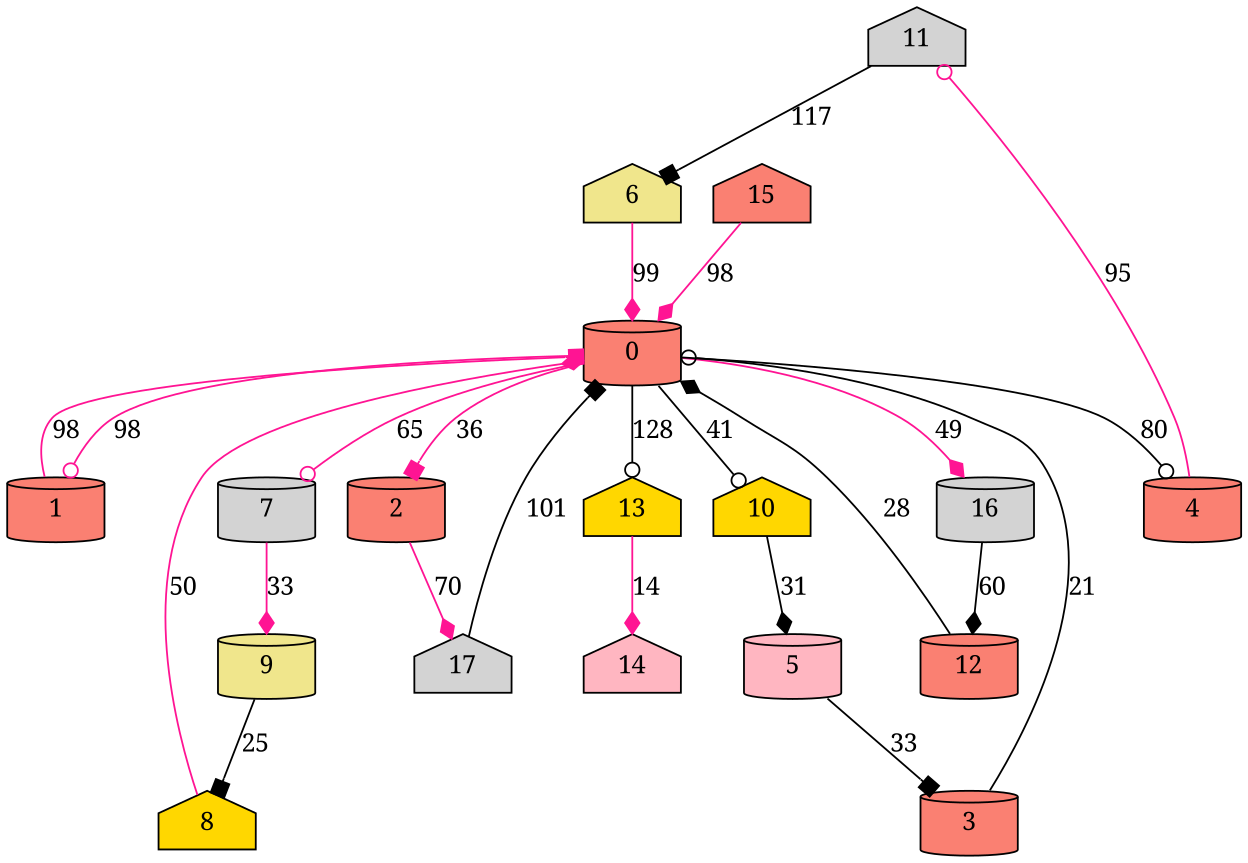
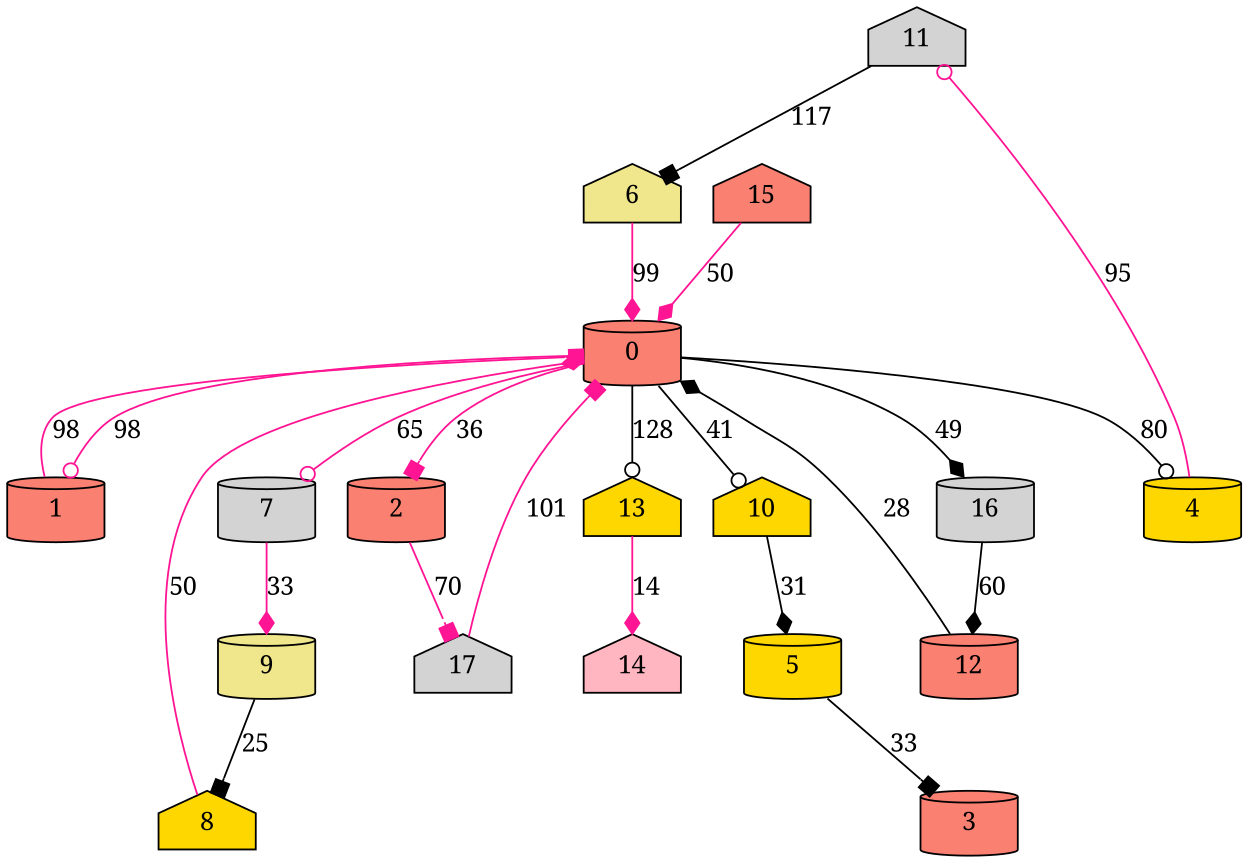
(721, 275) -> (721, 275)
(832, 388) -> (825, 386)
(1036, 455) -> none
(511, 508) -> (511, 508)
(1193, 510) -> (1193, 510)
(426, 581) -> (426, 581)
(793, 667) -> (793, 667)
